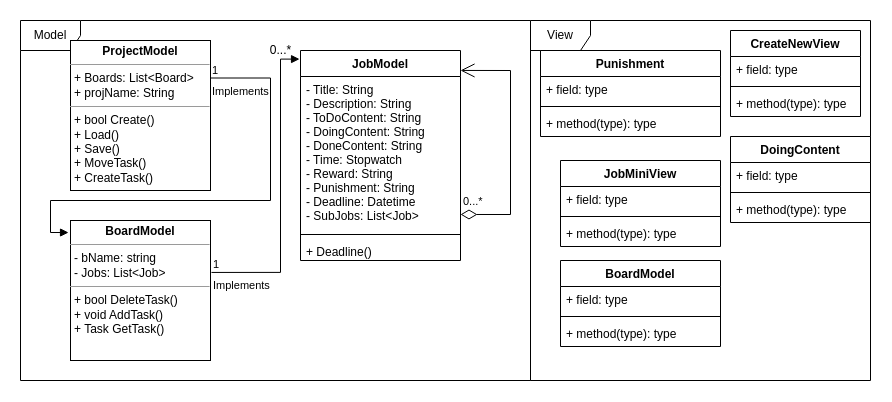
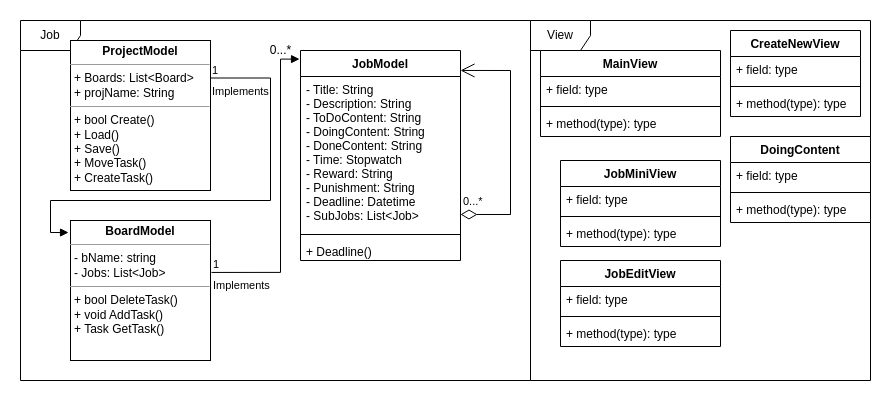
(51, 36) -> (51, 36)
(630, 64) -> (630, 64)
(640, 274) -> (640, 274)
